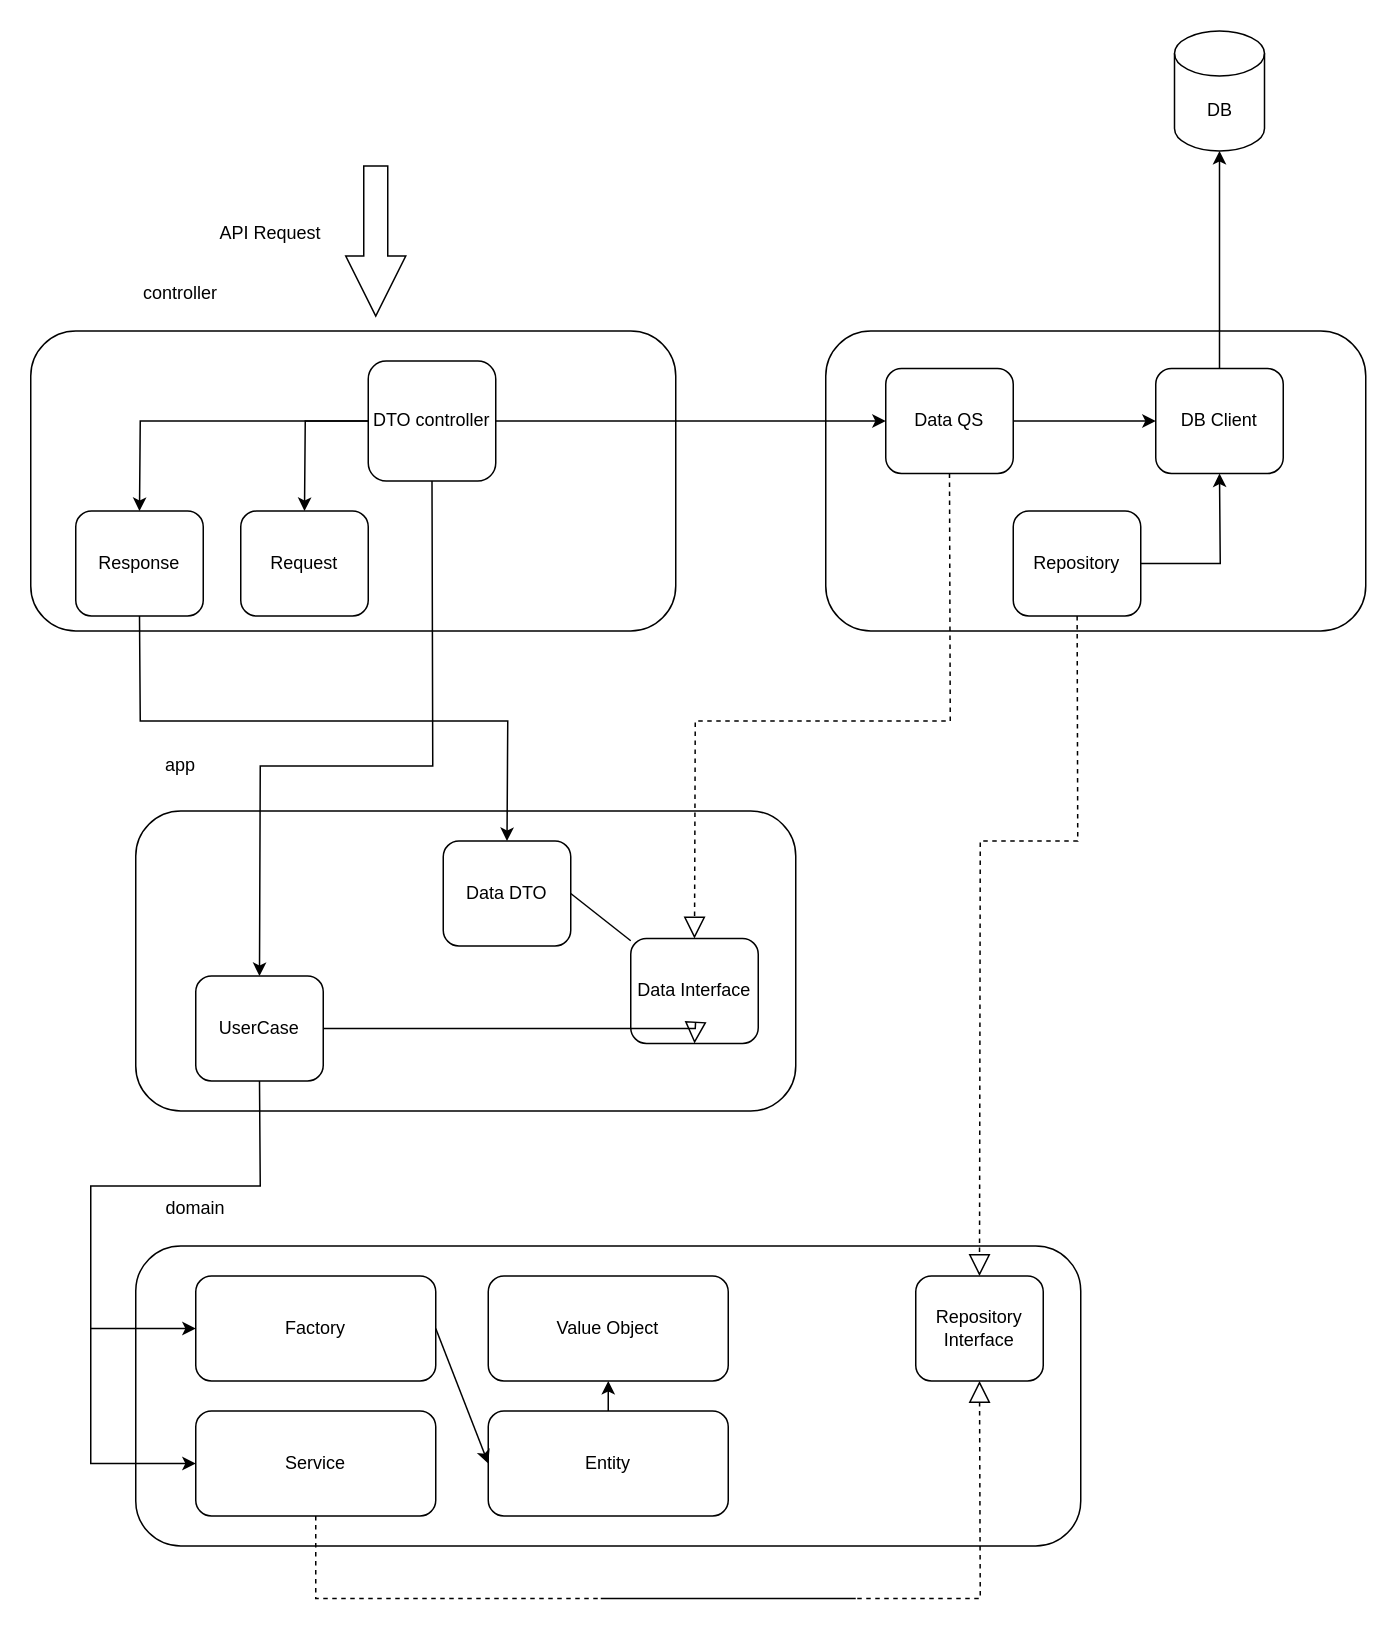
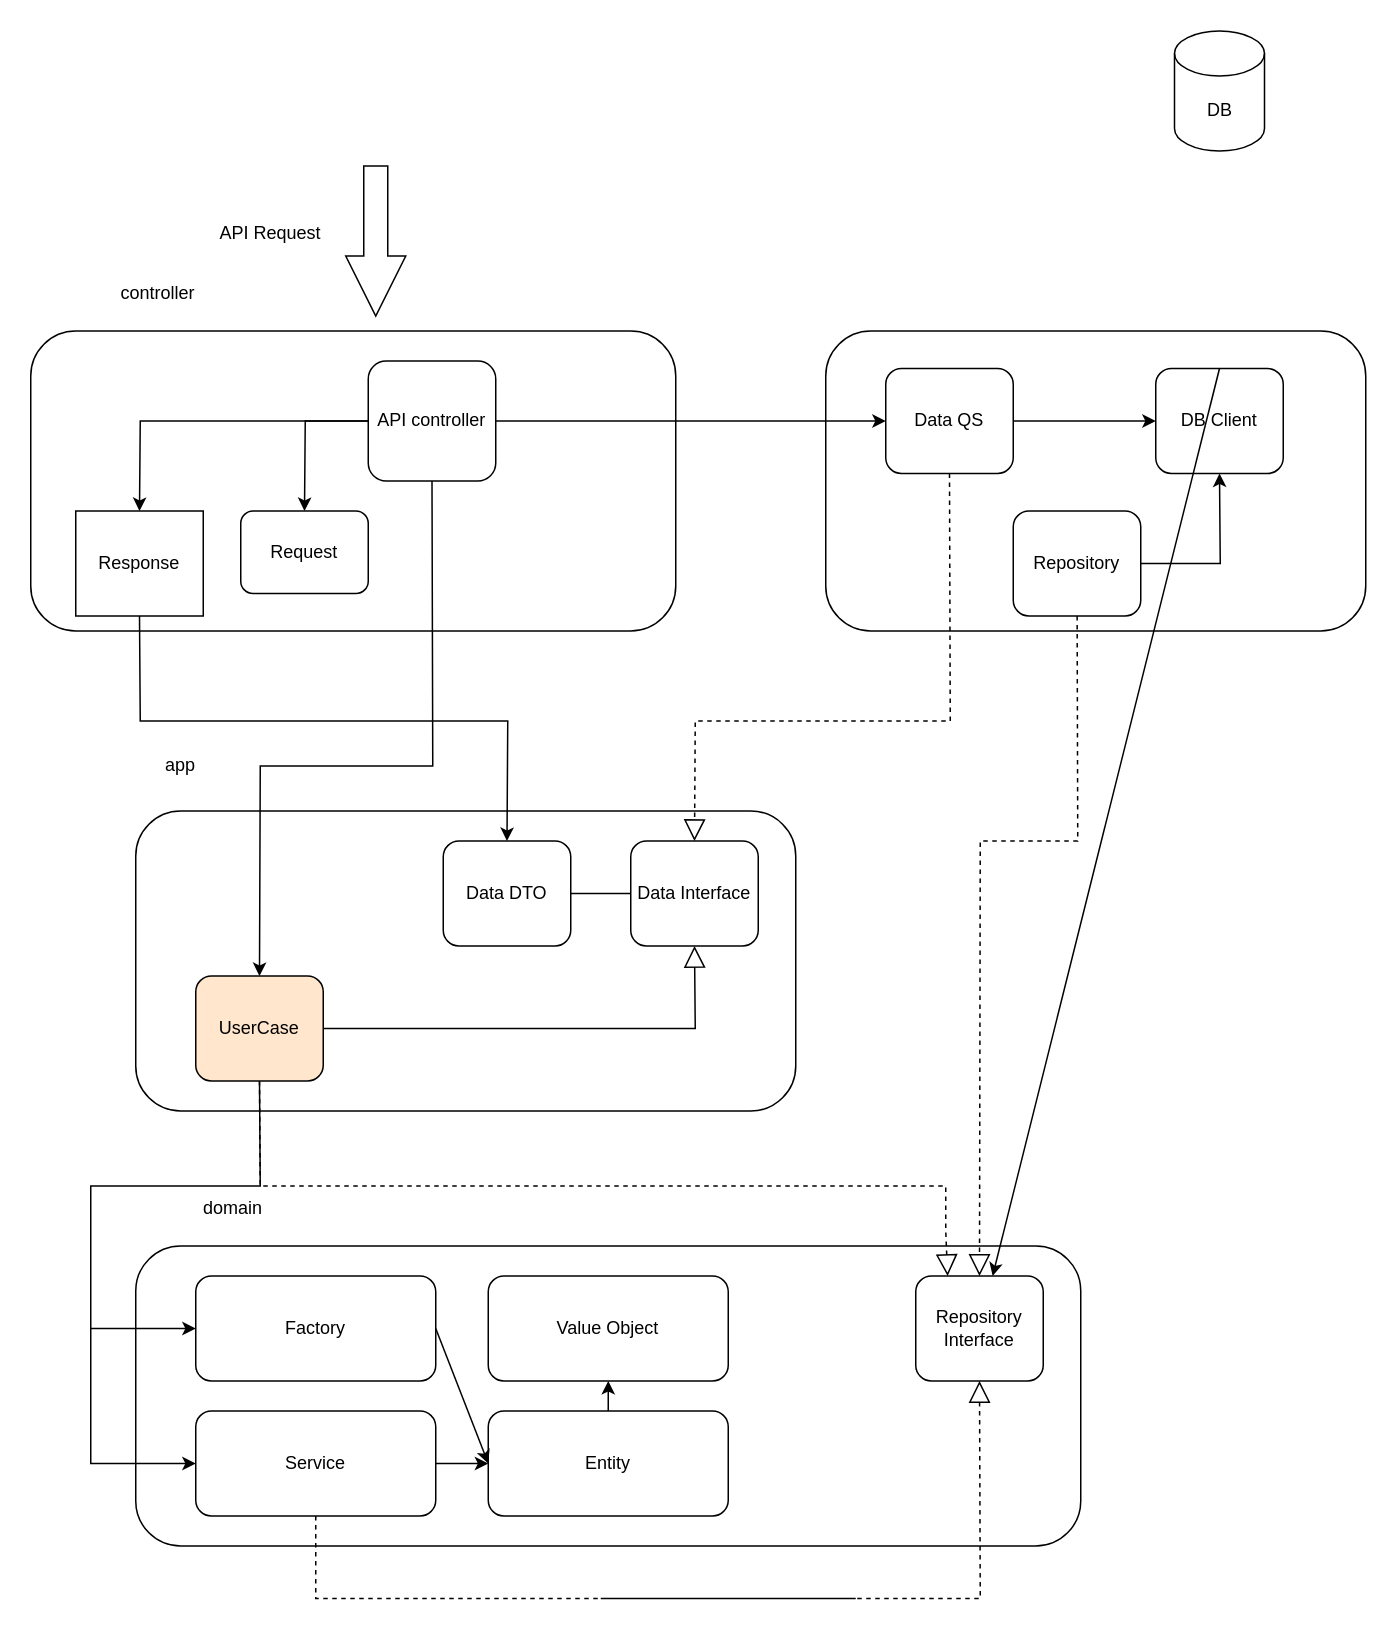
(1220, 265) -> (1107, 817)
(181, 293) -> (158, 293)
(432, 421) -> (432, 421)
(140, 563) -> (140, 563)
(305, 563) -> (305, 552)
(695, 991) -> (695, 893)
(260, 1028) -> (260, 1028)
none -> (638, 1186)
(196, 1208) -> (233, 1208)
none -> (457, 1463)
